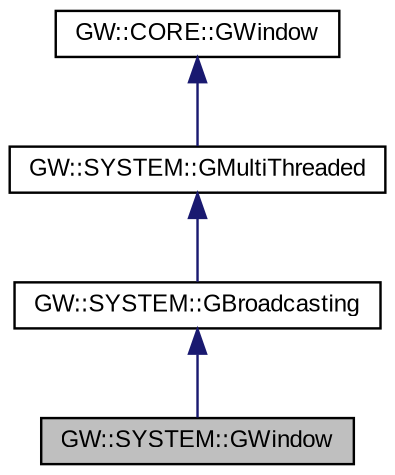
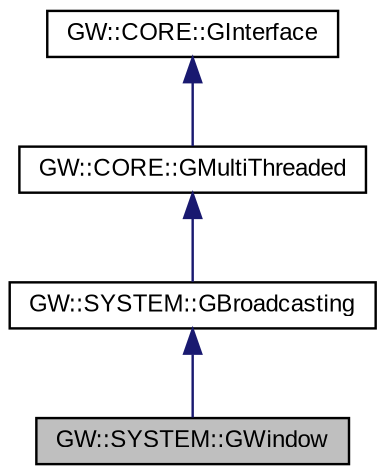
(198, 34) -> (193, 34)
(198, 170) -> (193, 170)
